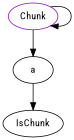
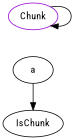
(33, 40) -> none
